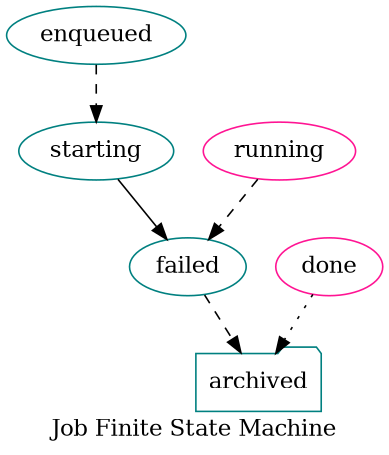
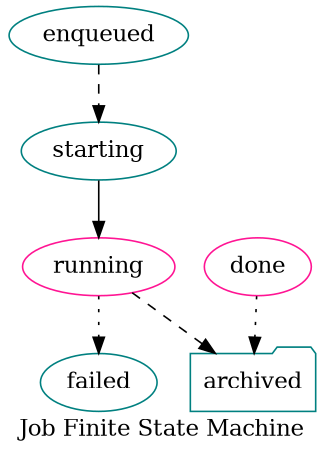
(137, 203) -> (99, 201)
(238, 203) -> (99, 317)
(218, 317) -> (167, 318)
